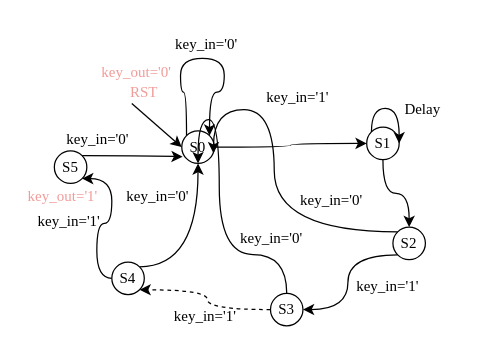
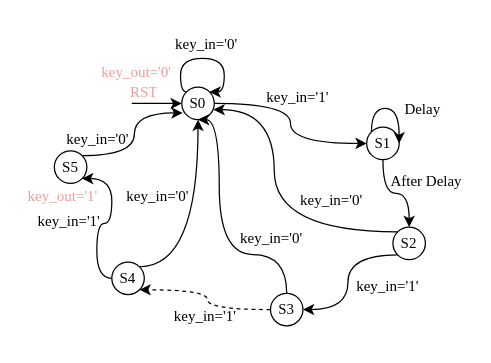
(198, 147) -> (198, 103)
none -> (427, 182)
